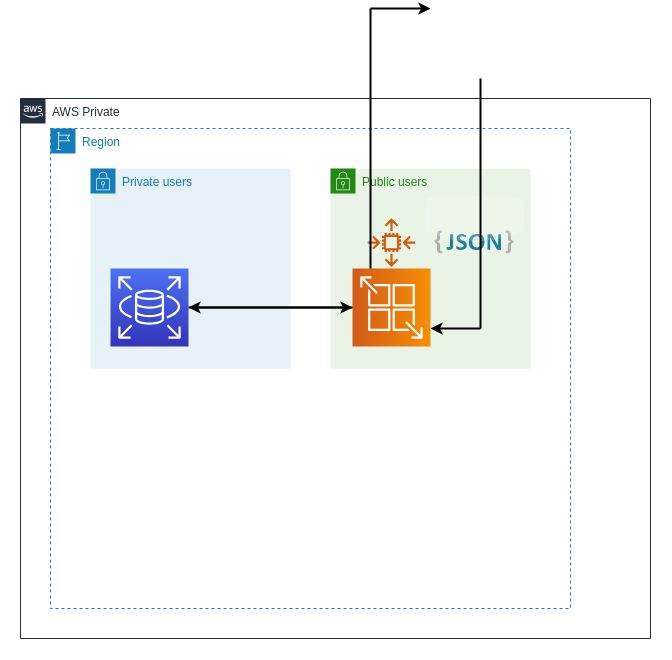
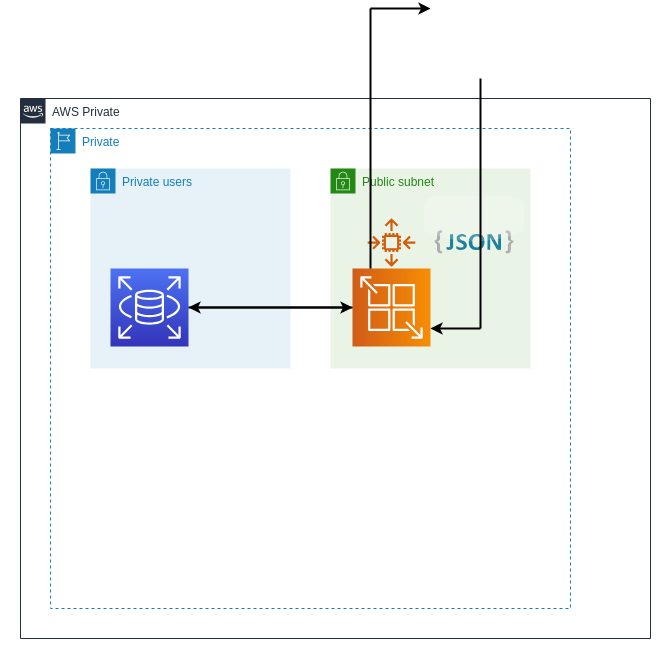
(101, 143) -> (104, 143)
(398, 183) -> (402, 183)
